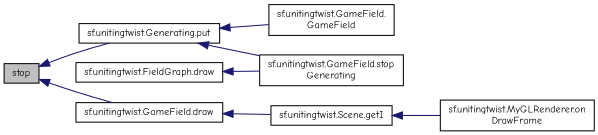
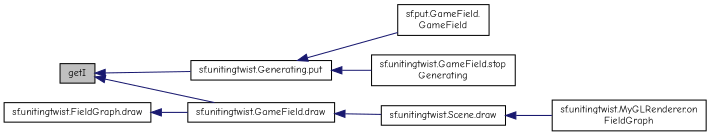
(332, 20) -> (443, 20)
(246, 71) -> (175, 112)
(22, 73) -> (77, 73)
(332, 115) -> (443, 115)
(517, 115) -> (629, 115)
